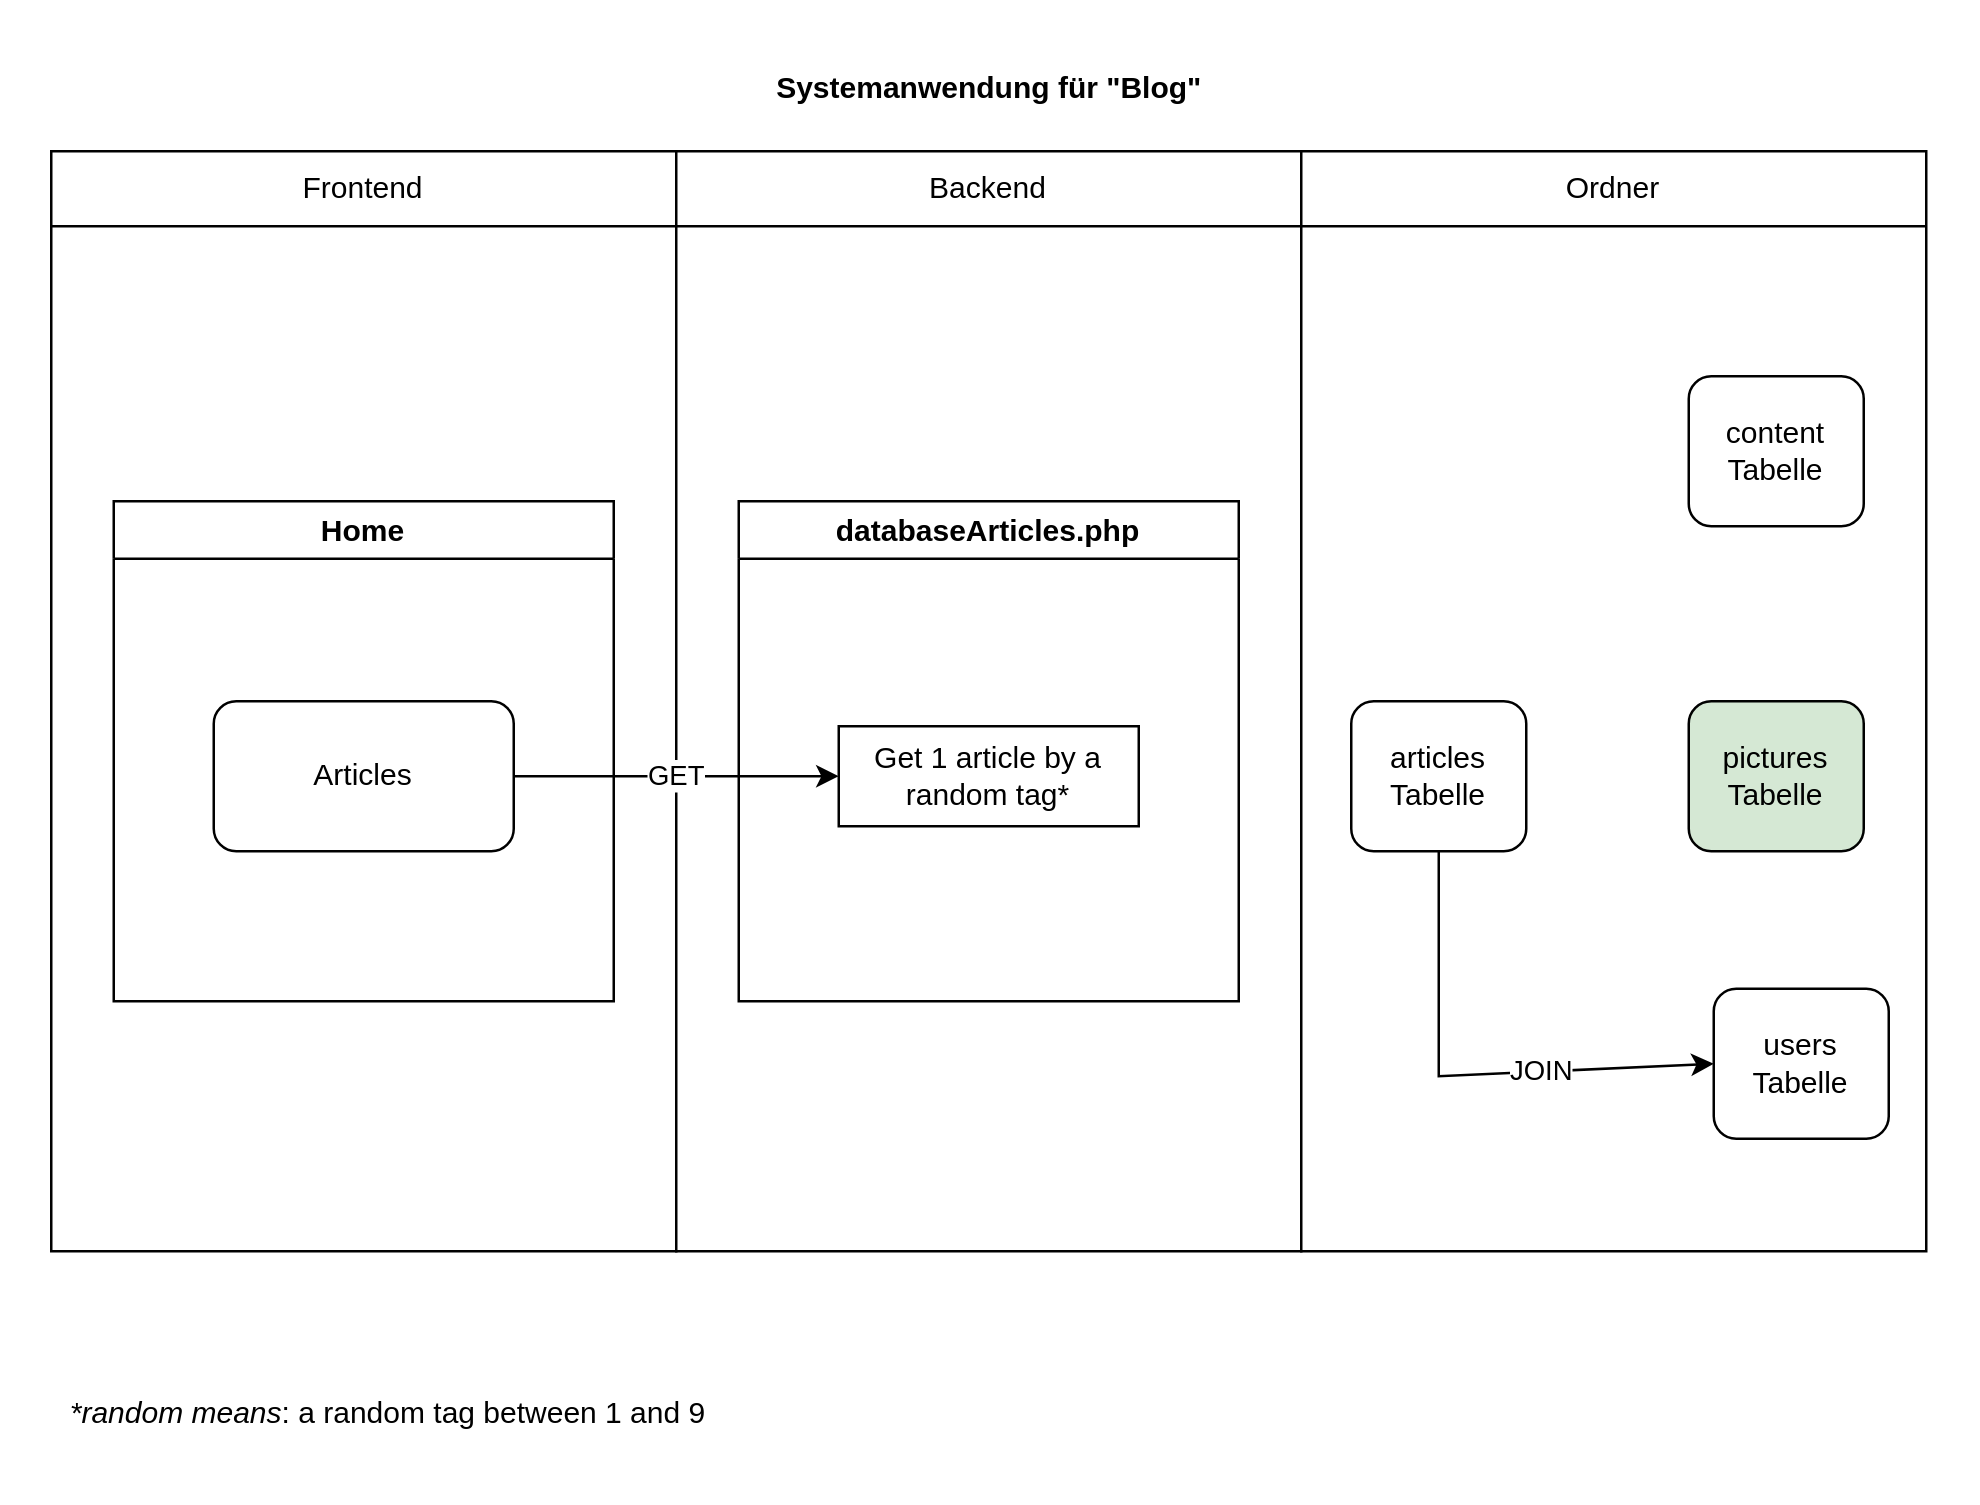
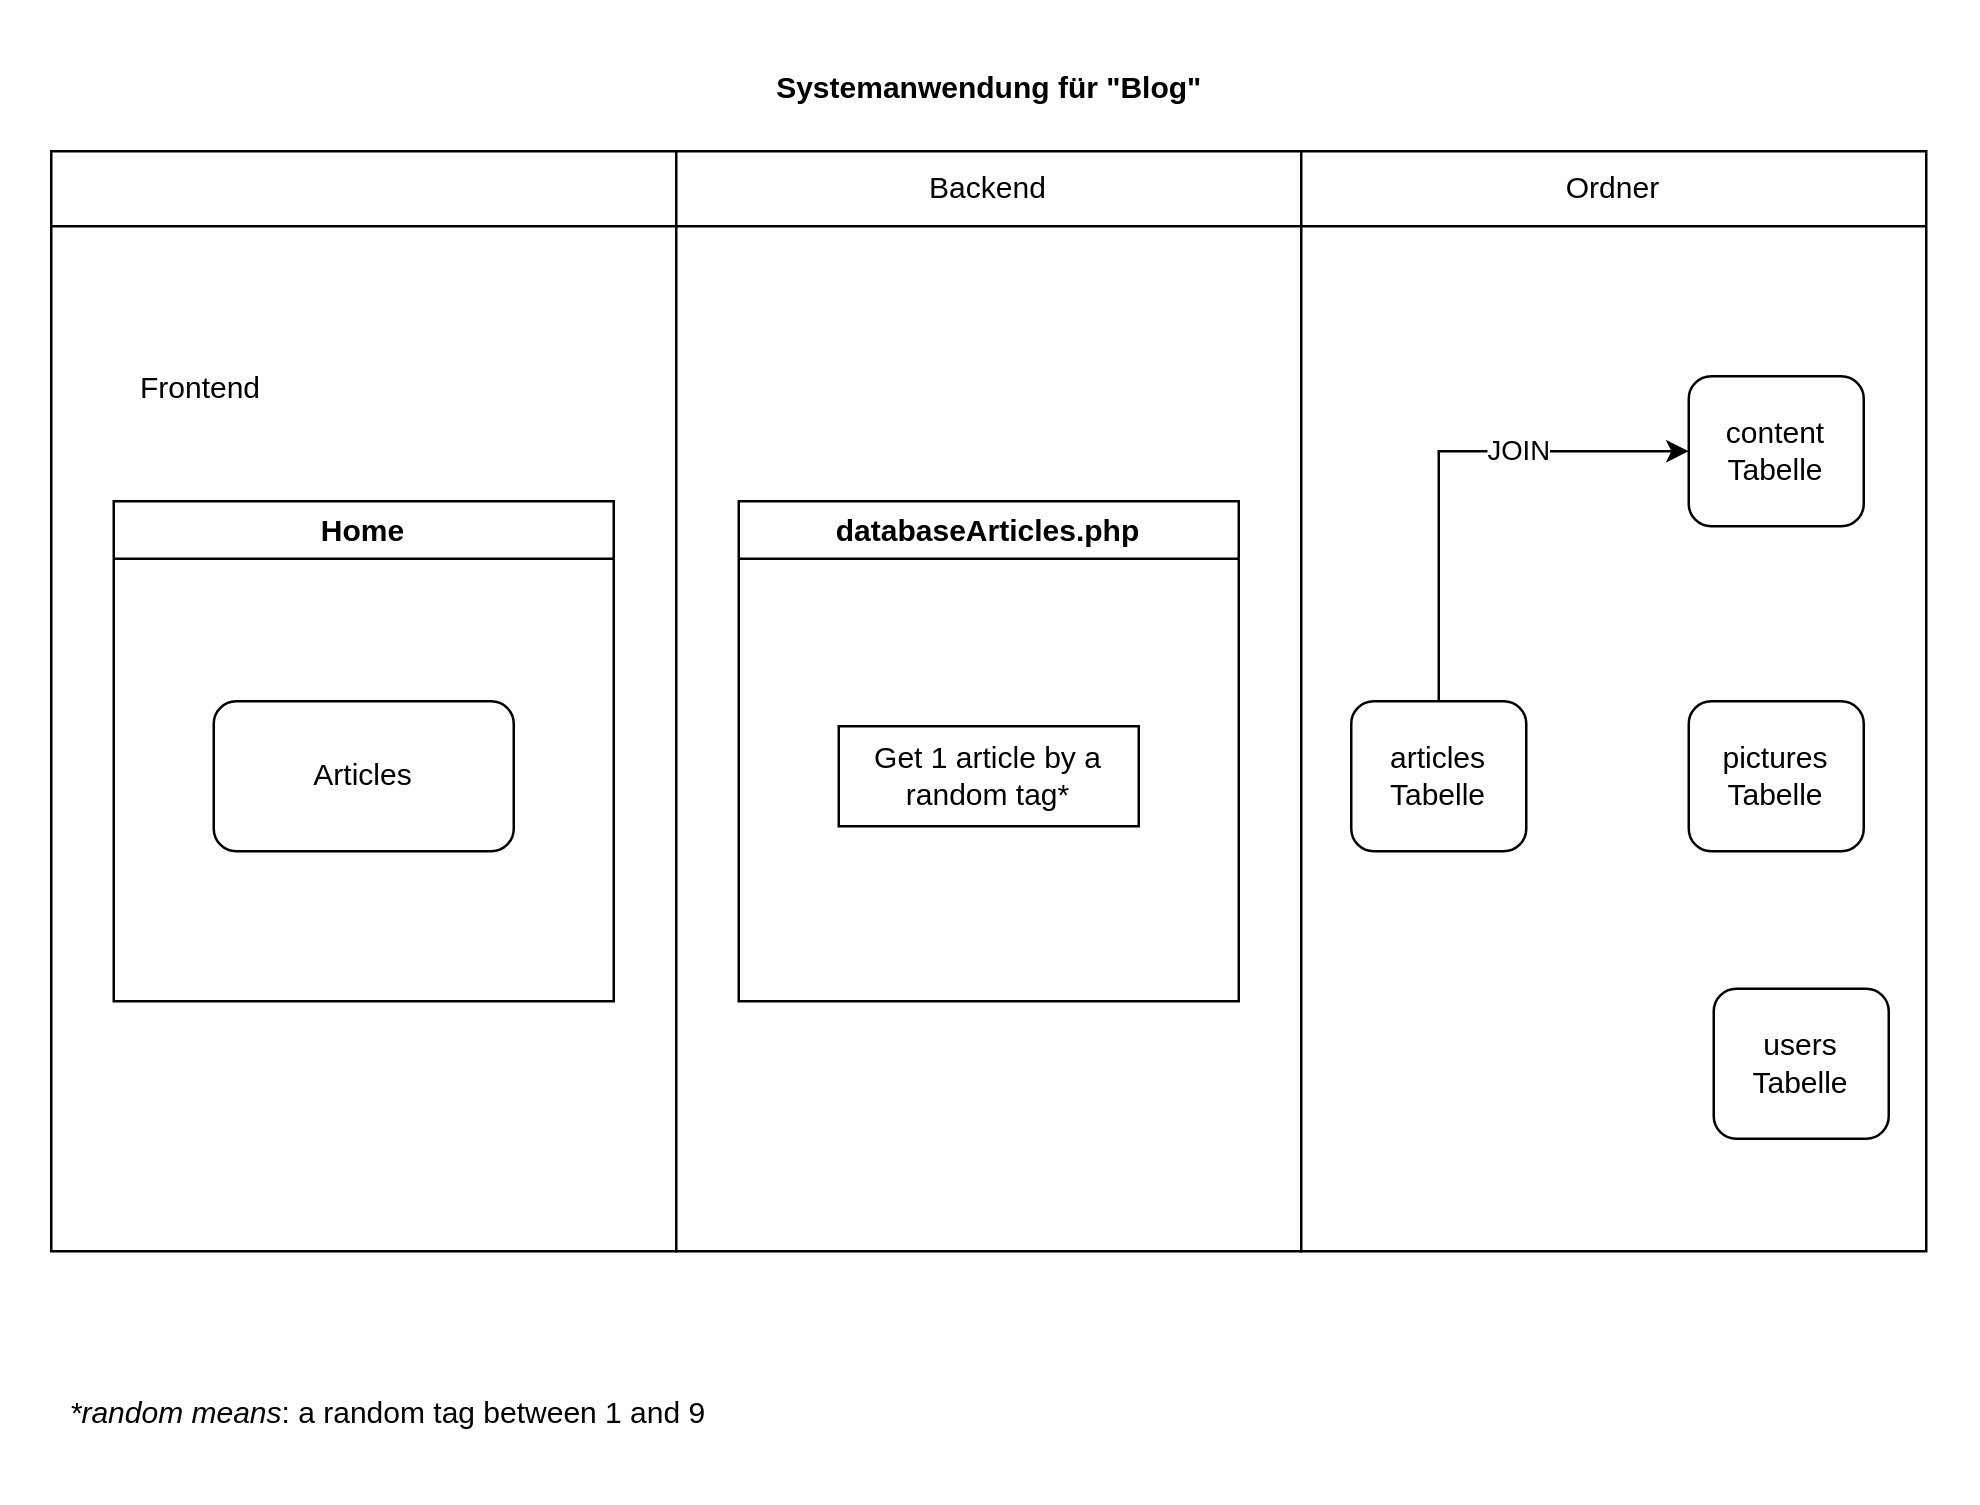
(364, 189) -> (201, 389)
none -> (1439, 542)
(675, 776) -> none
(1776, 776) -> (1776, 776)
(1439, 1009) -> none
